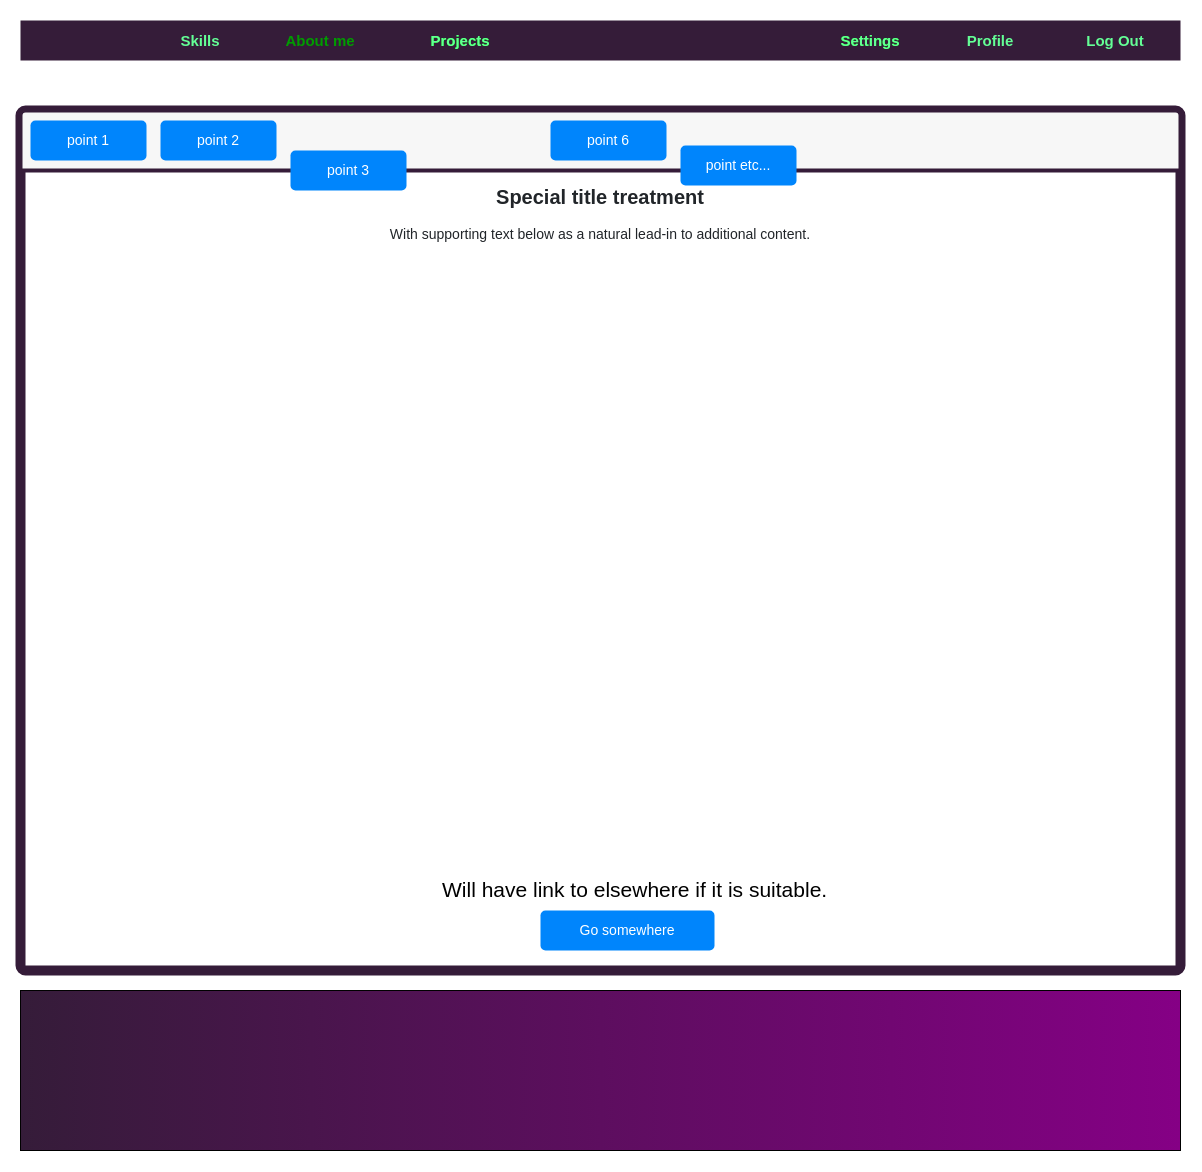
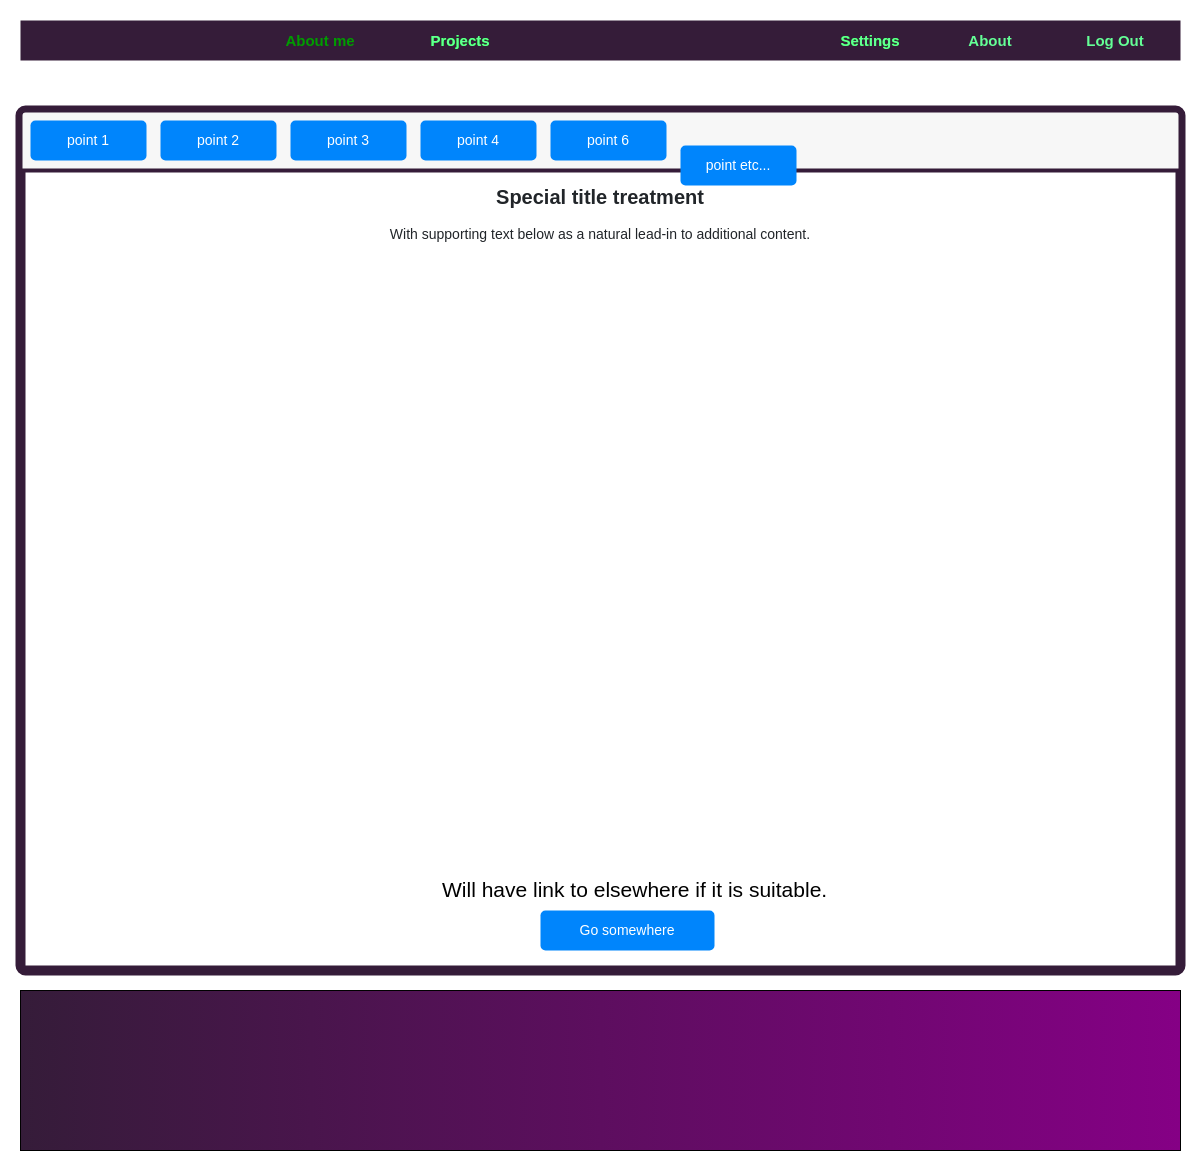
(201, 41) -> none
(991, 41) -> (991, 41)
none -> (479, 141)
(349, 171) -> (349, 141)
